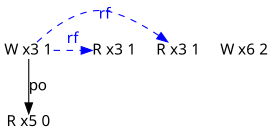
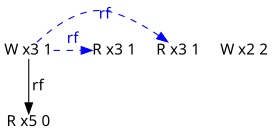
(245, 50) -> (245, 50)
(38, 86) -> (38, 86)
